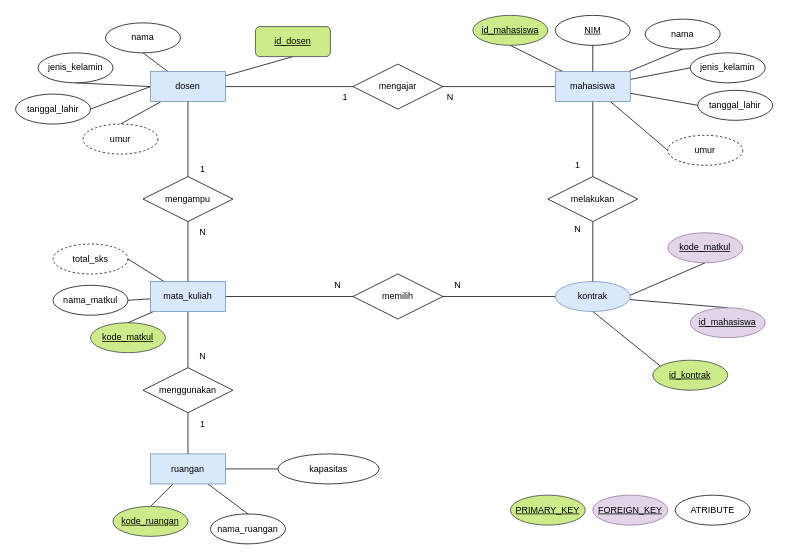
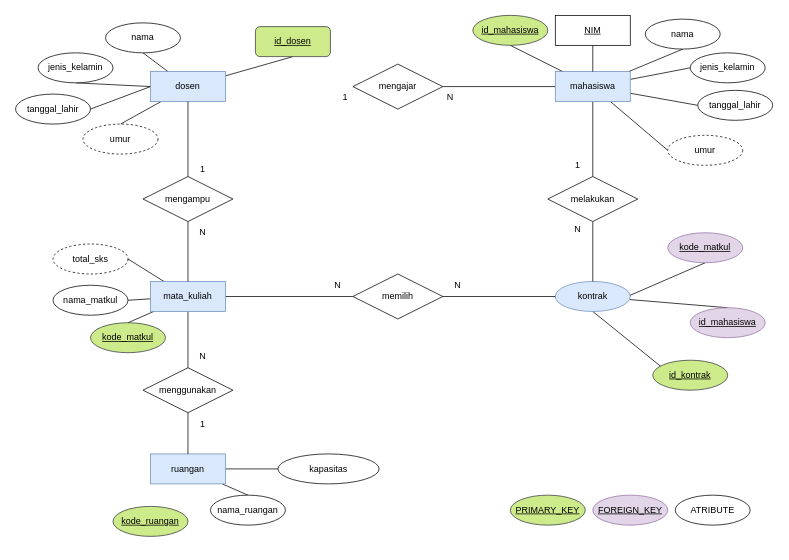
(593, 30) -> (593, 30)
(289, 87) -> none
(162, 495) -> none
(248, 529) -> (248, 510)
